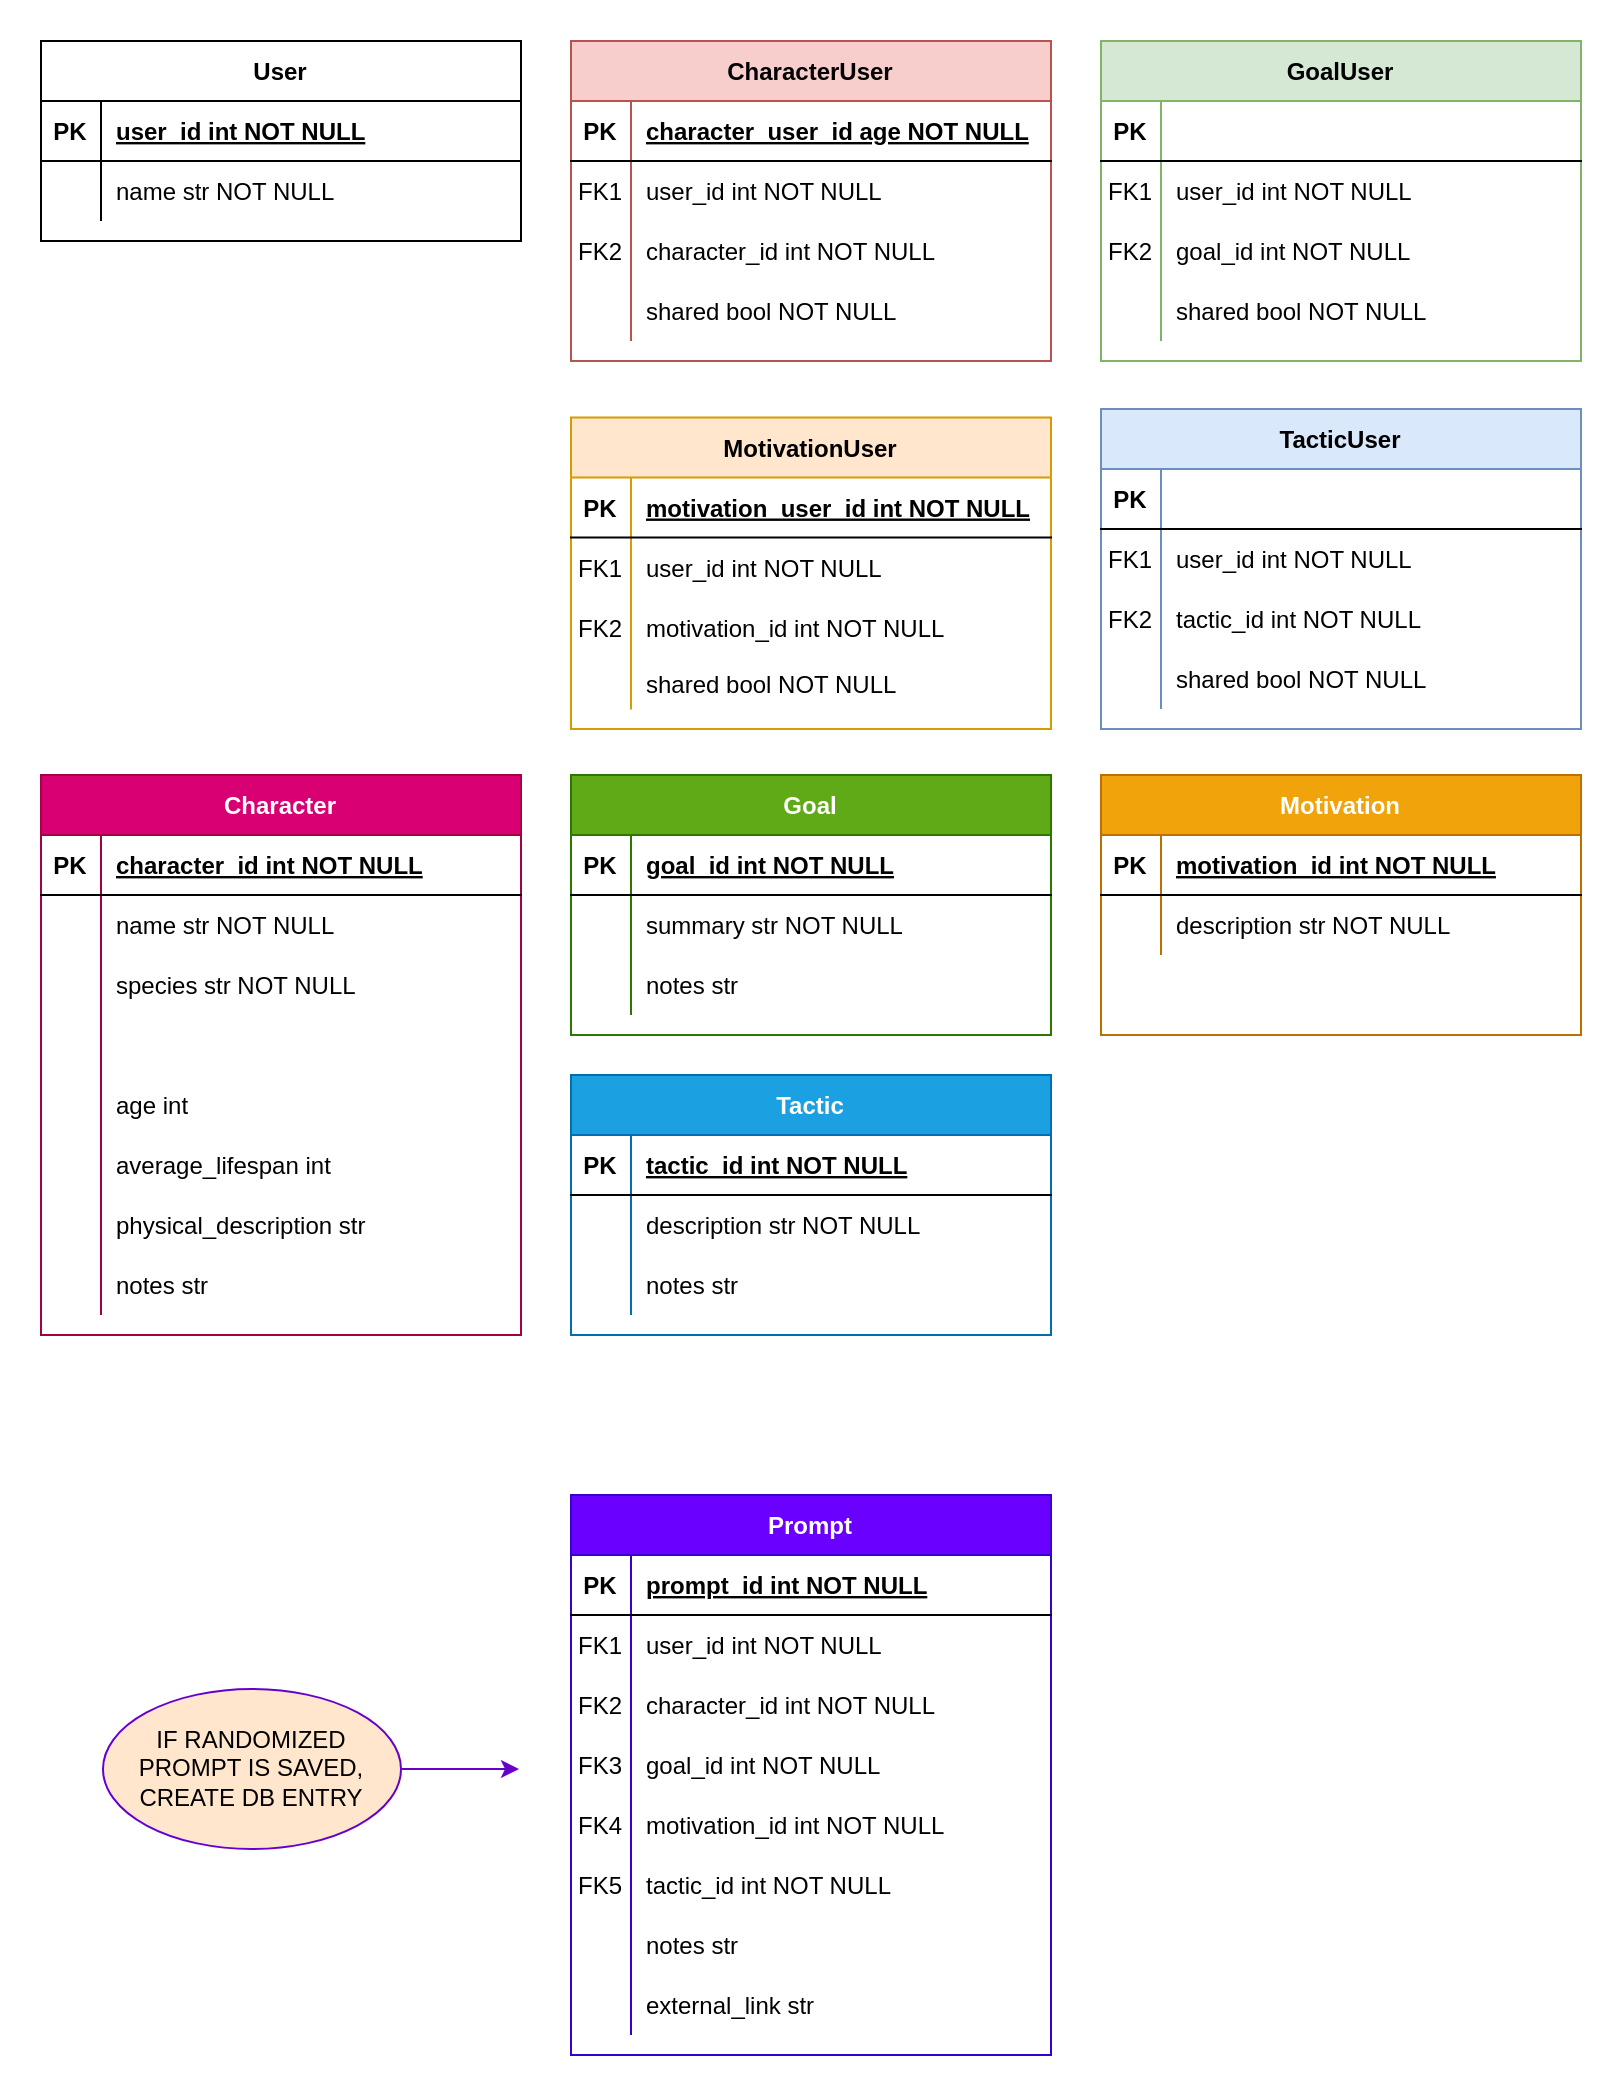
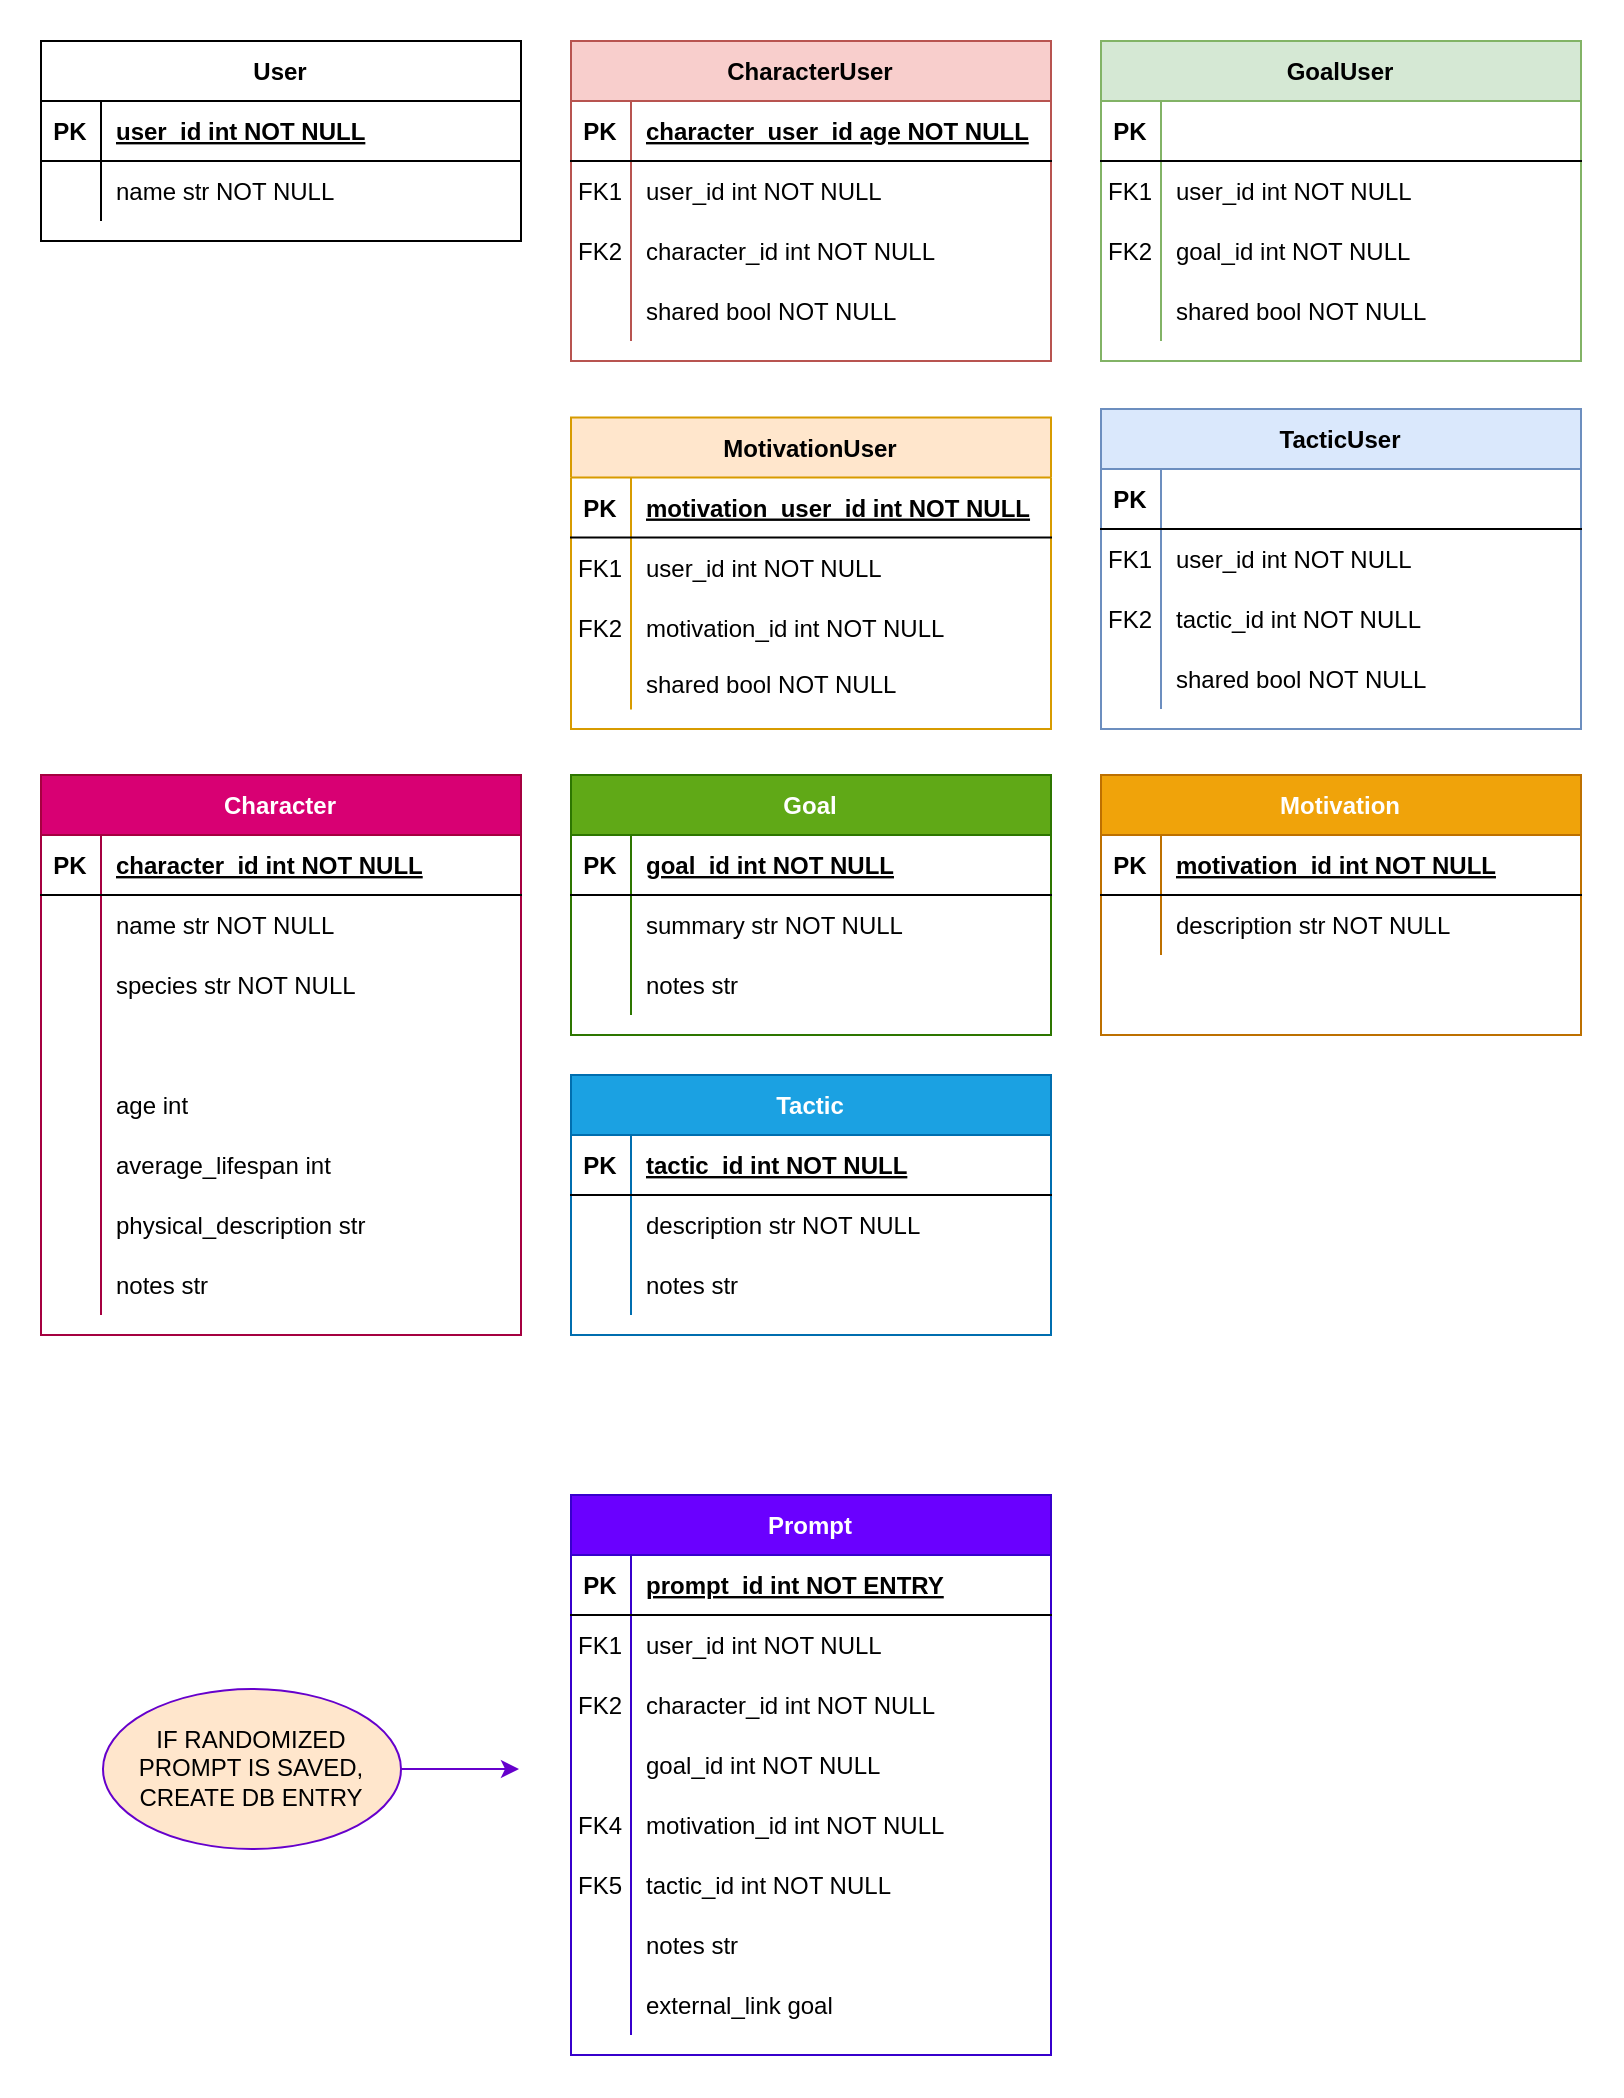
(778, 1586) -> (785, 1586)
(601, 1765) -> none
(748, 2006) -> (751, 2006)
